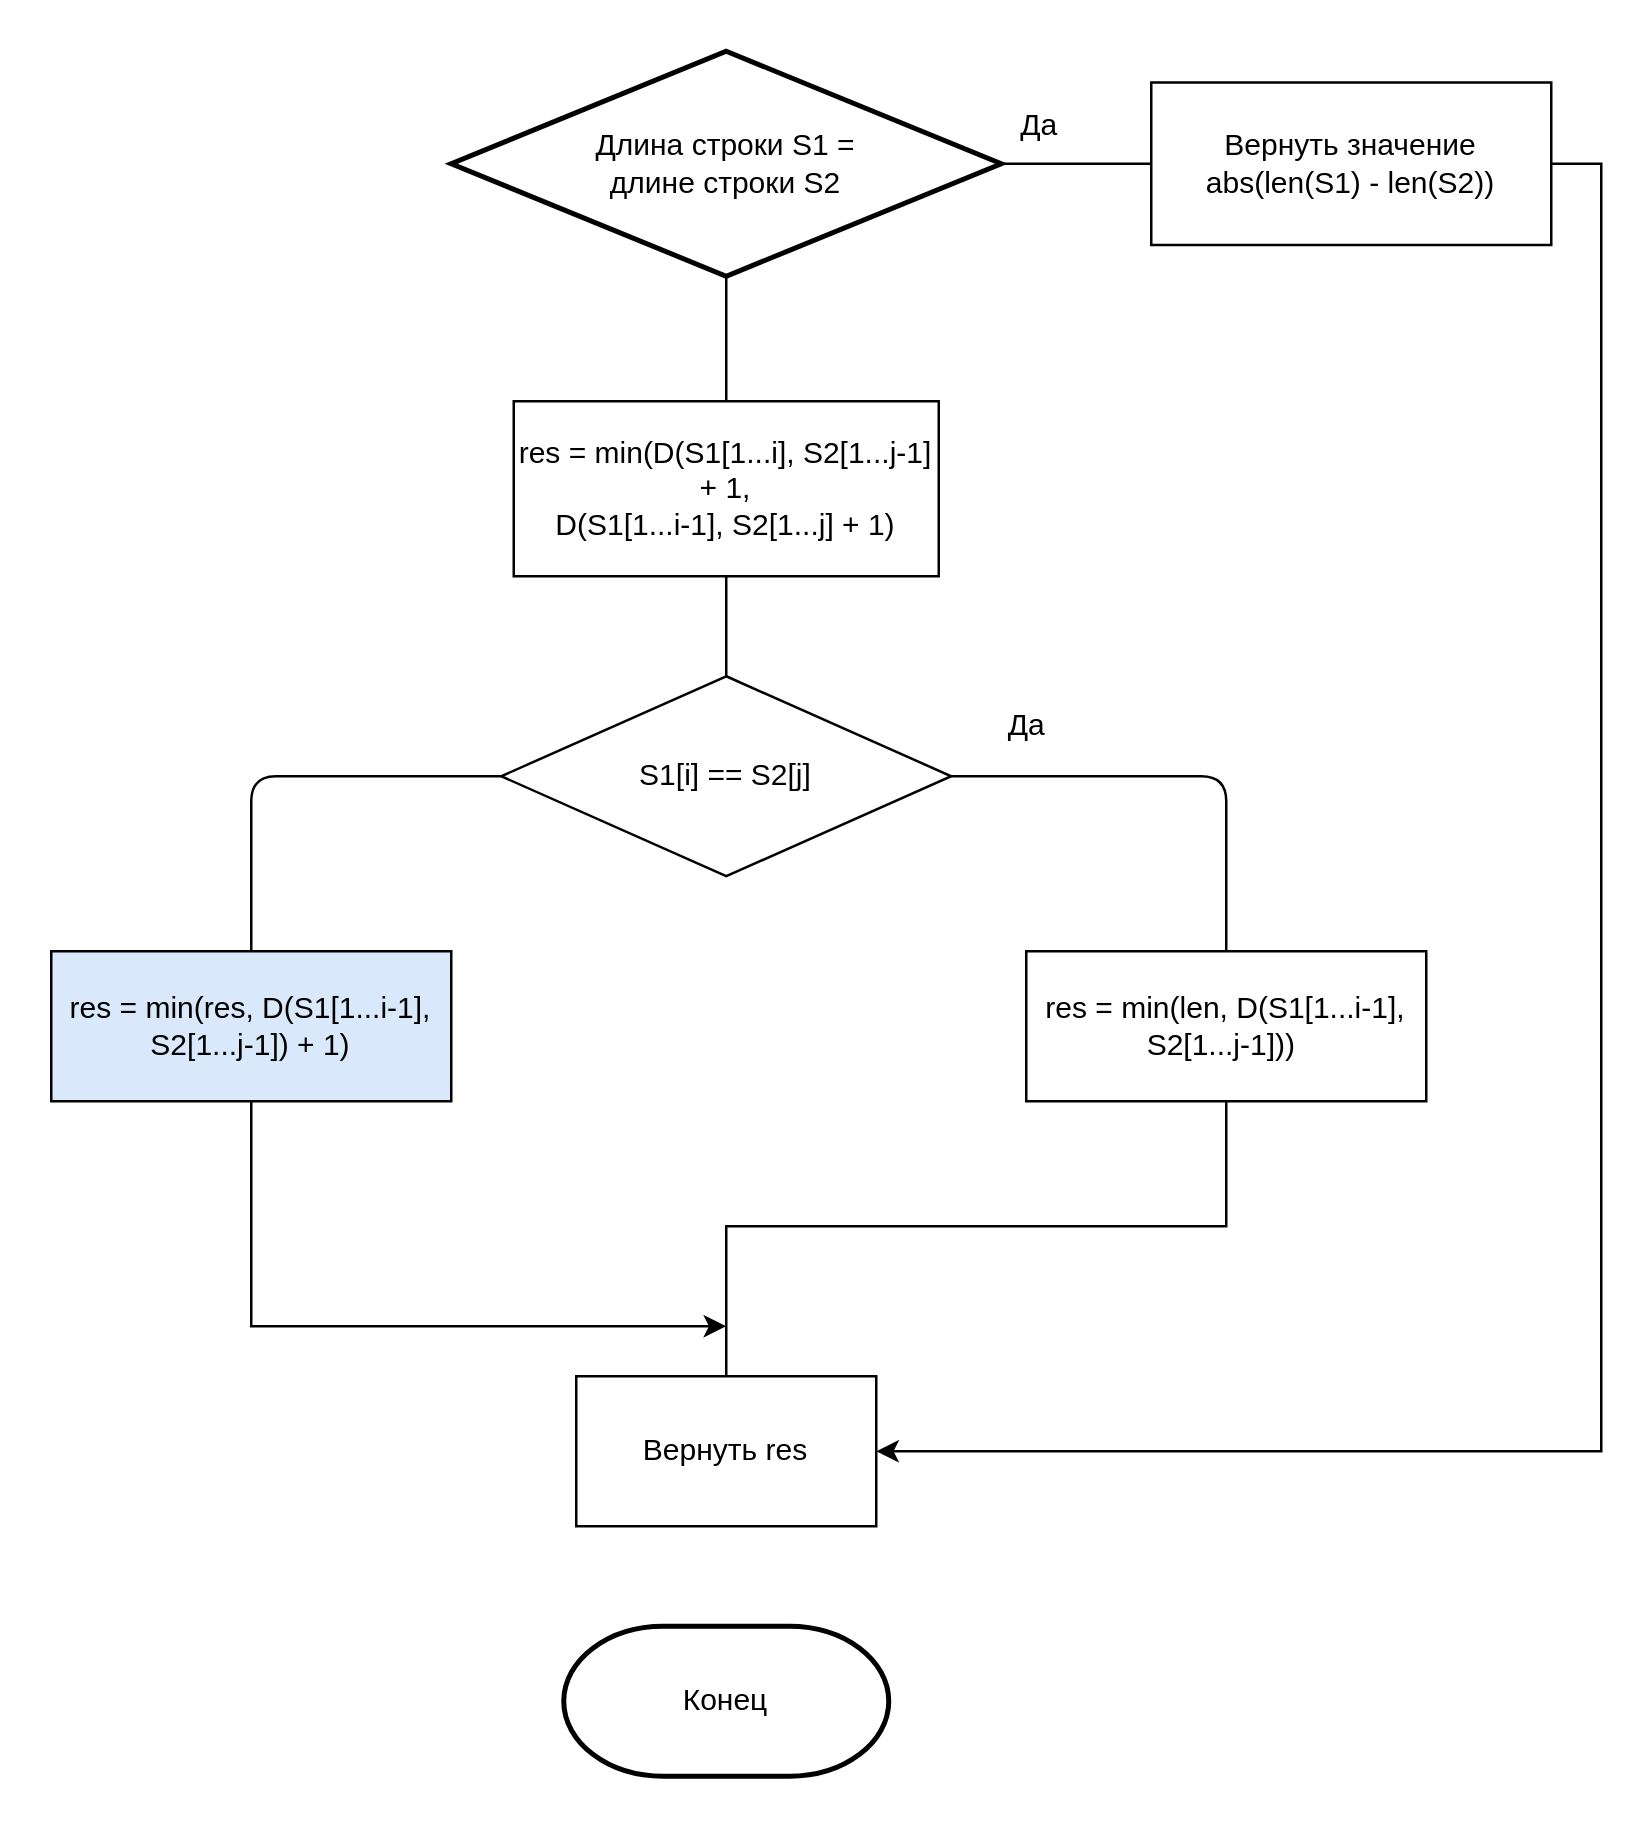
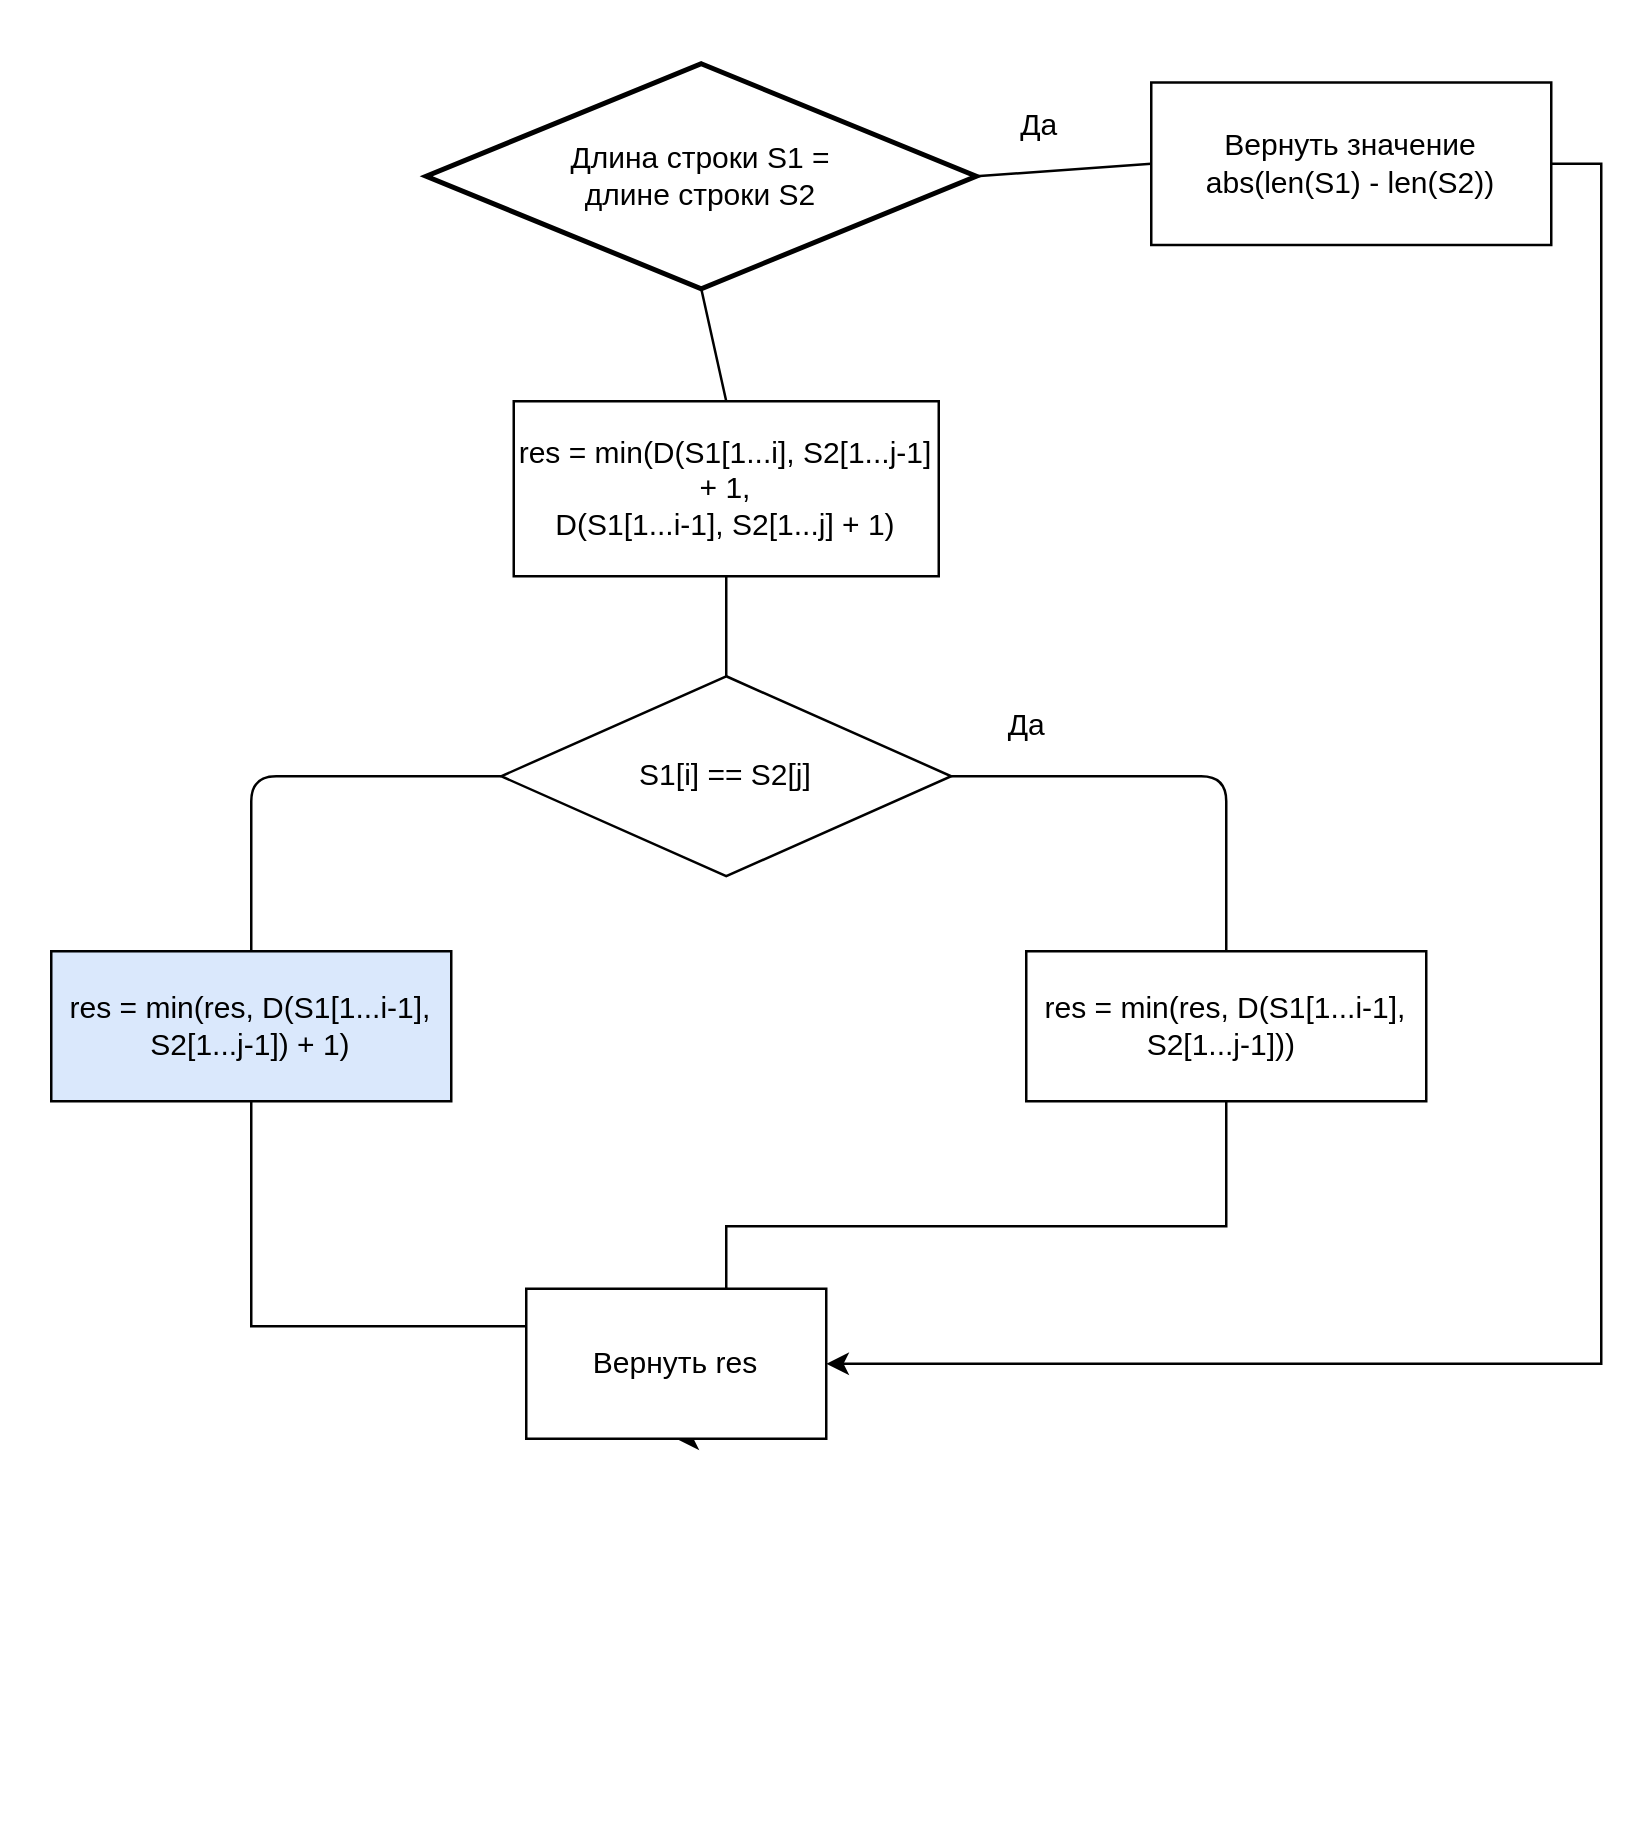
(726, 164) -> (701, 176)
(1226, 1026) -> (1226, 1026)
(726, 1451) -> (676, 1364)
(726, 1701) -> none
